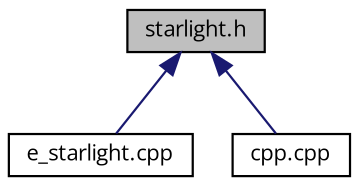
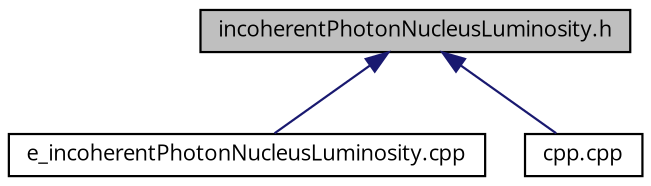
(196, 31) -> (415, 31)
(101, 155) -> (247, 155)
